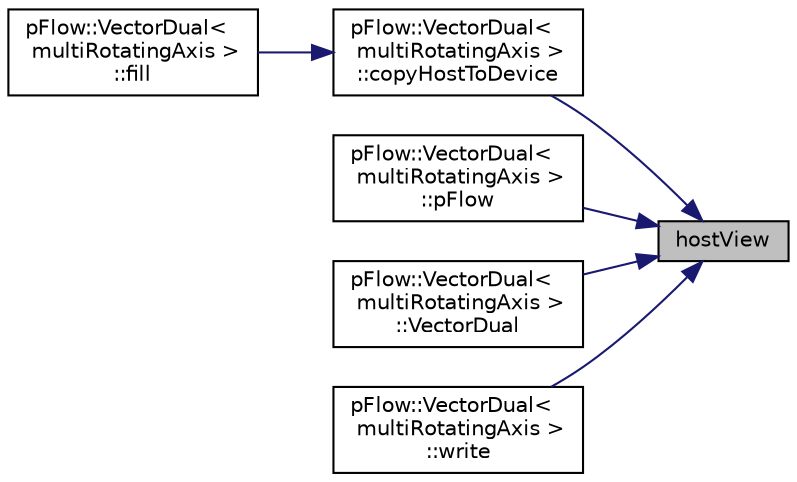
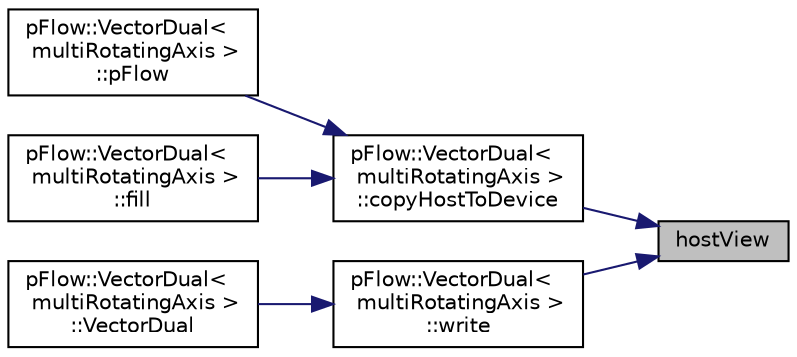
(611, 214) -> (285, 111)
(611, 268) -> (285, 304)
